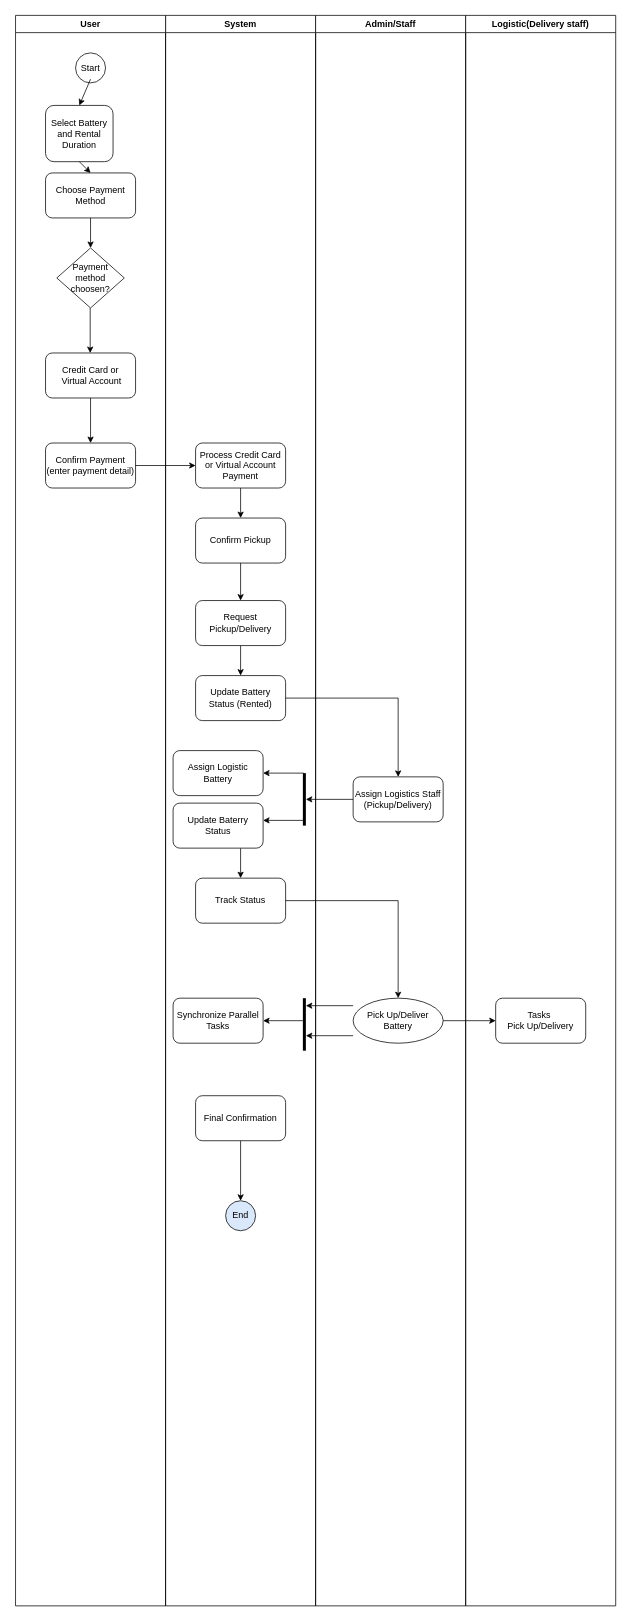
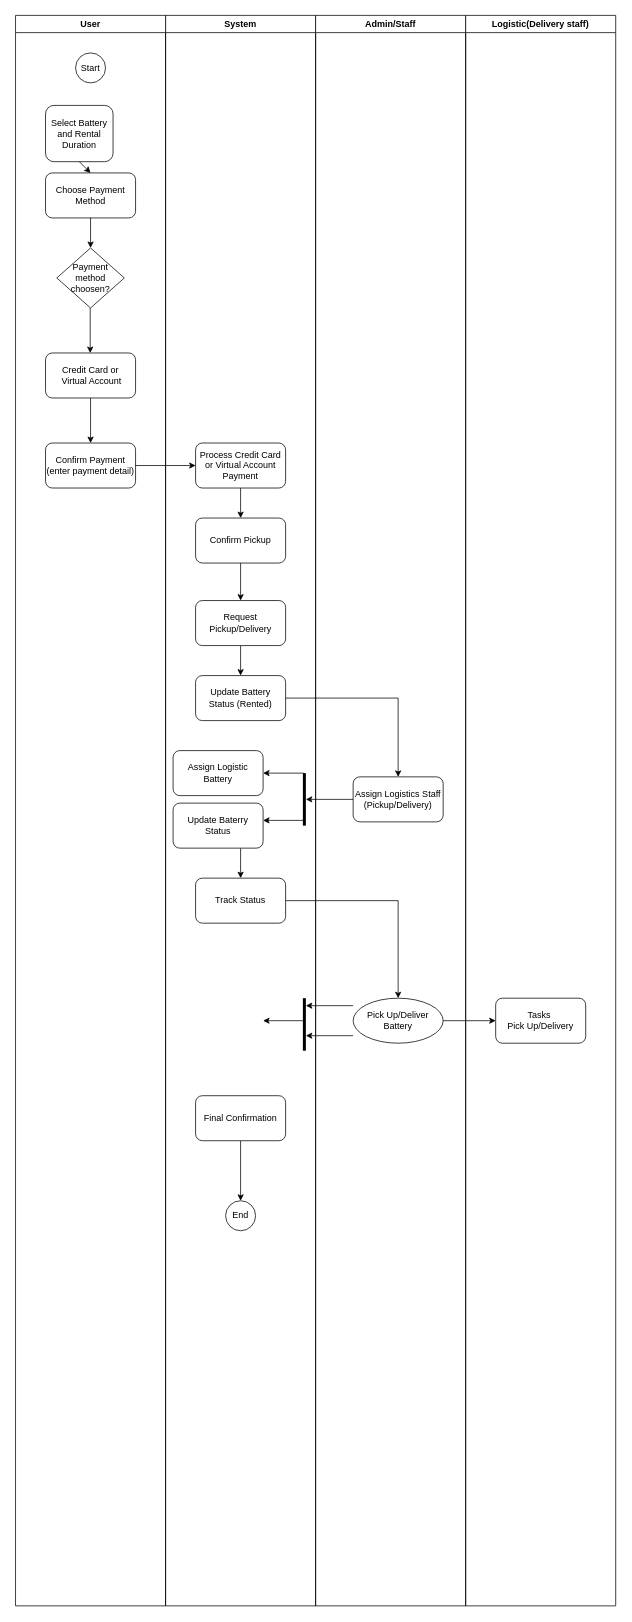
(86, 90) -> none
(218, 1020) -> none
(240, 1215) -> (240, 1215)
